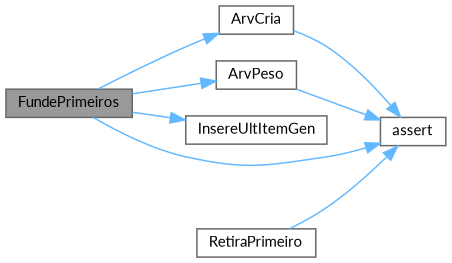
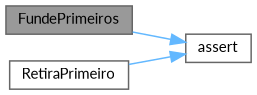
(256, 20) -> none
(256, 75) -> none
(256, 130) -> none
